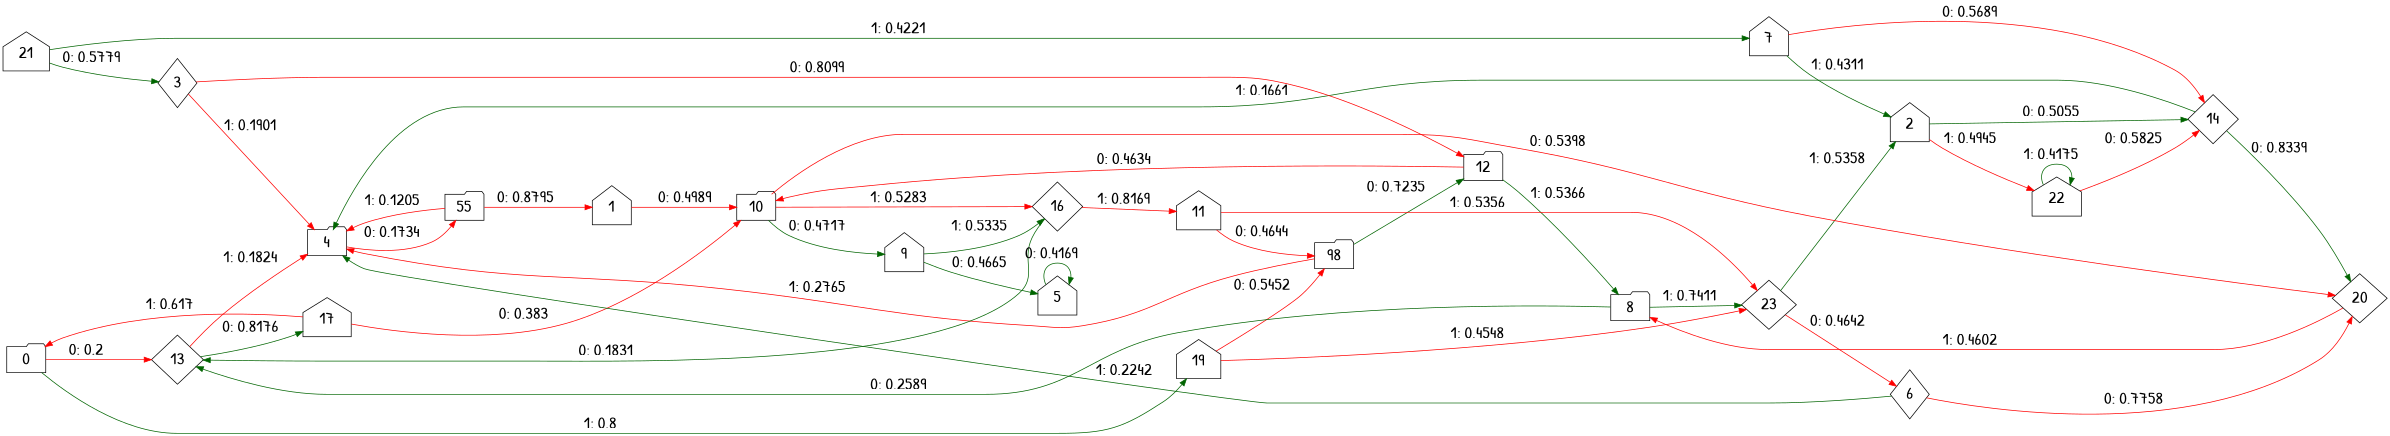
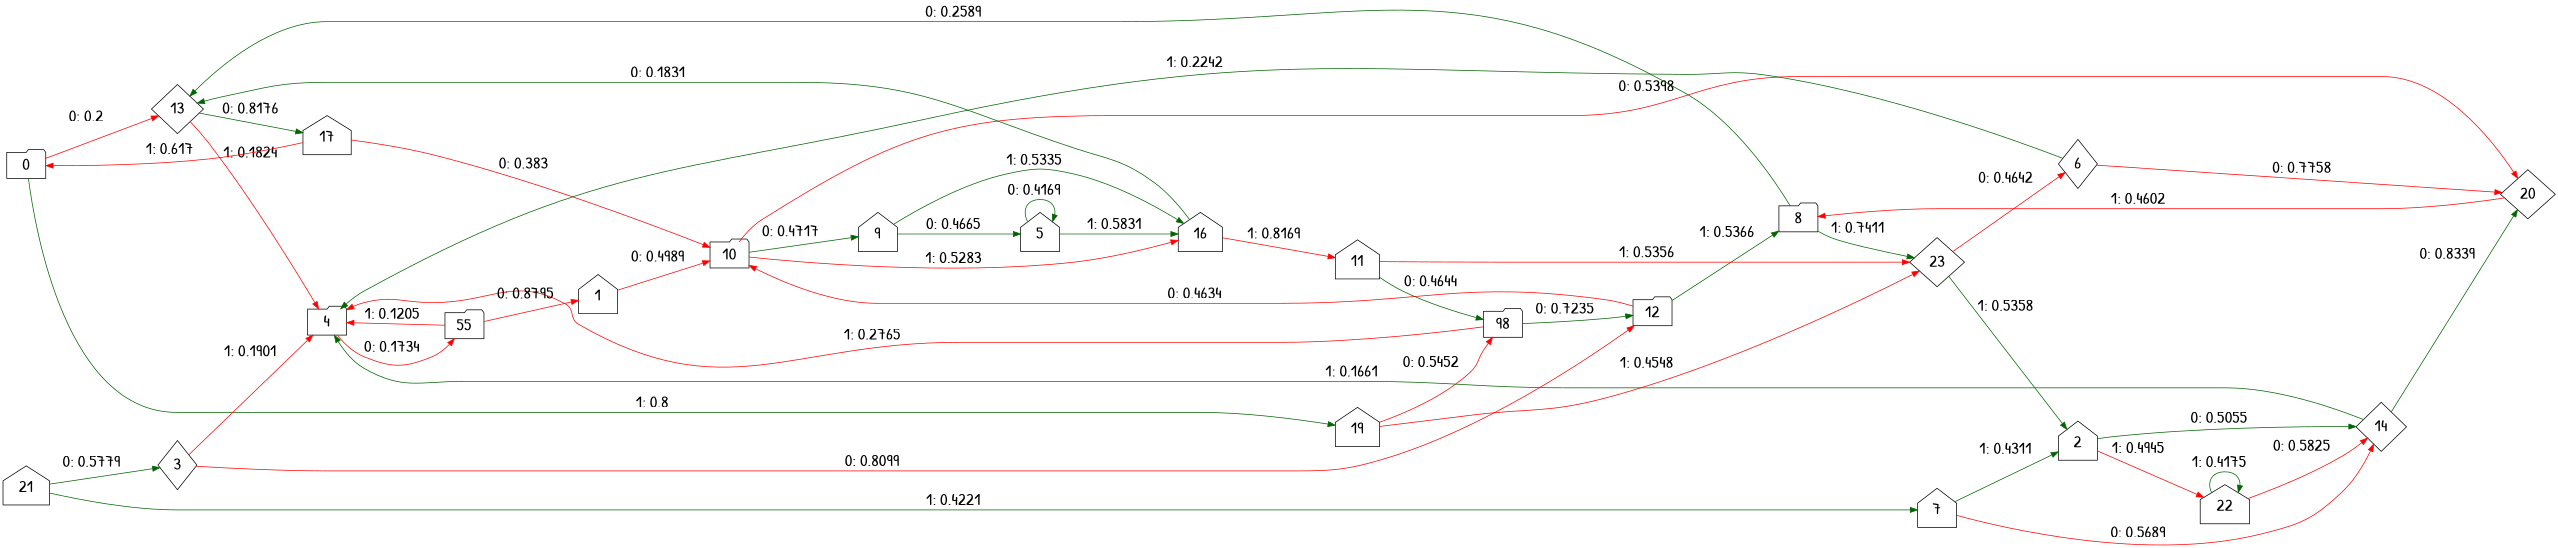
(1057, 207) -> (1200, 234)
none -> (1115, 234)
(1260, 250) -> (1426, 301)
